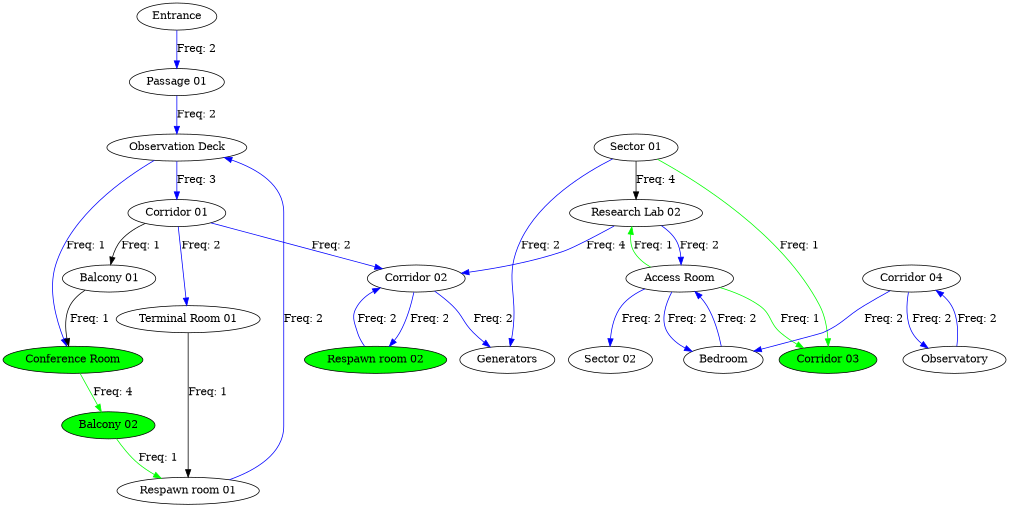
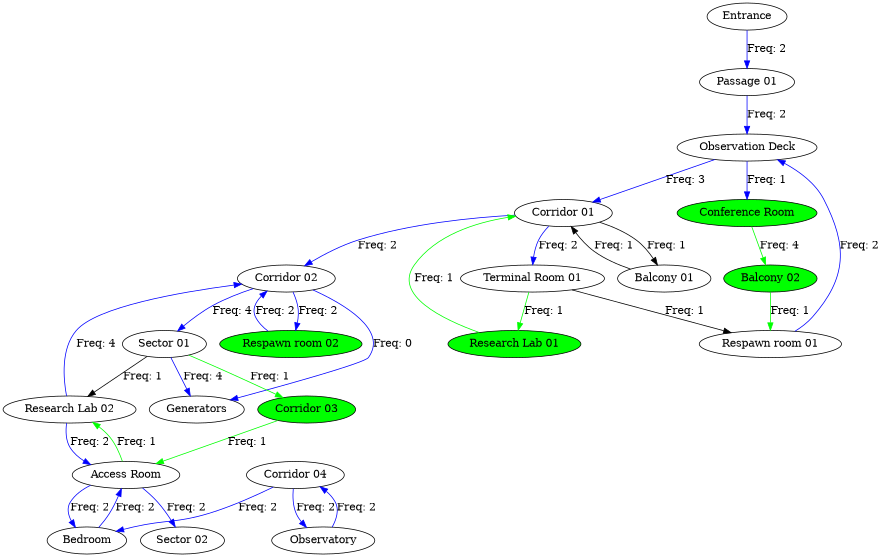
(656, 180) -> (143, 377)
(540, 246) -> (203, 377)
none -> (216, 304)
(764, 309) -> (221, 441)
(68, 311) -> (600, 255)
(493, 319) -> (392, 344)
none -> (514, 344)
